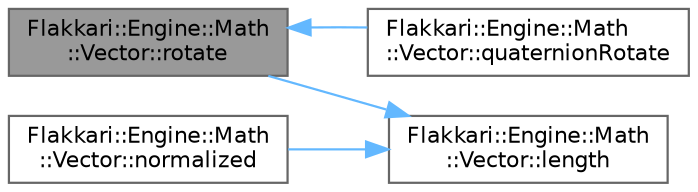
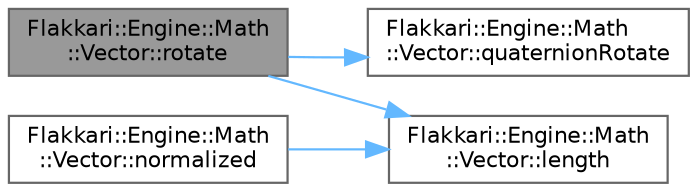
(339, 27) -> (317, 57)
